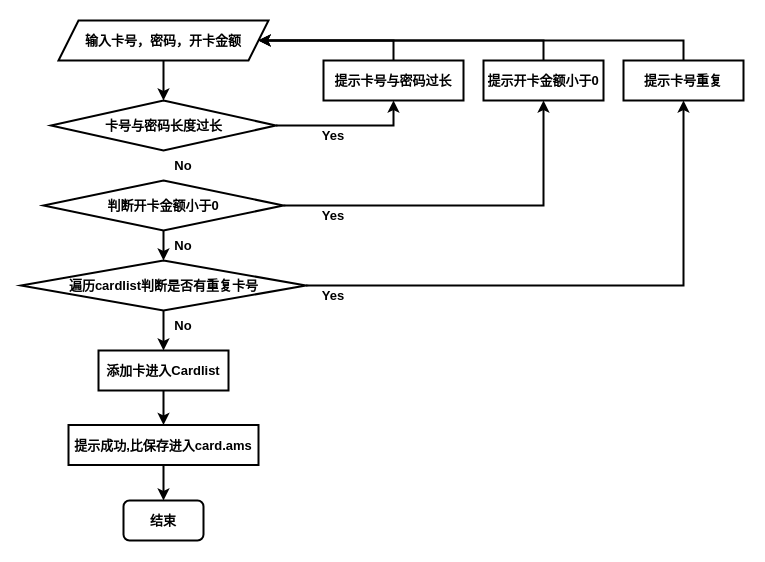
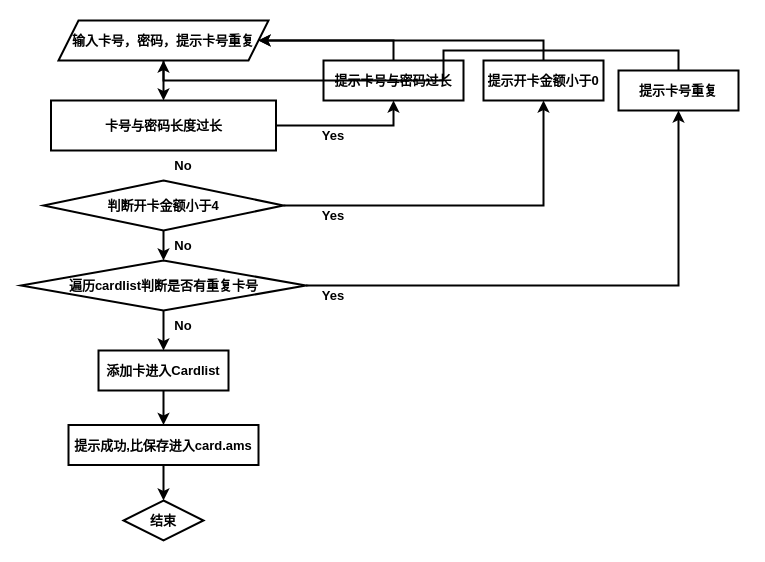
(164, 41) -> (164, 41)
(684, 81) -> (679, 91)
(164, 126) -> (164, 126)
(164, 206) -> (164, 206)
(164, 521) -> (164, 521)
